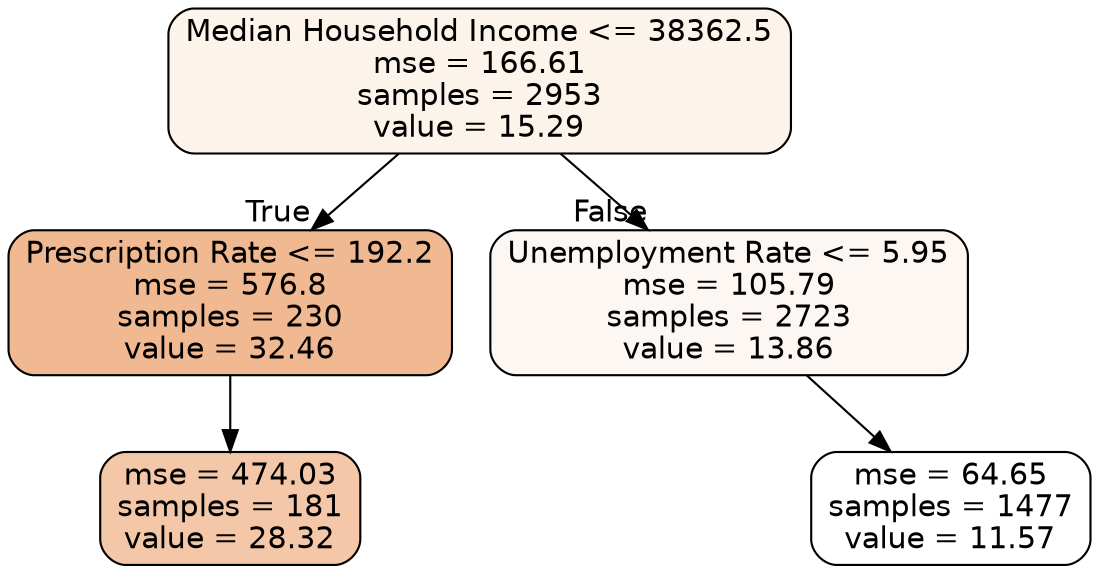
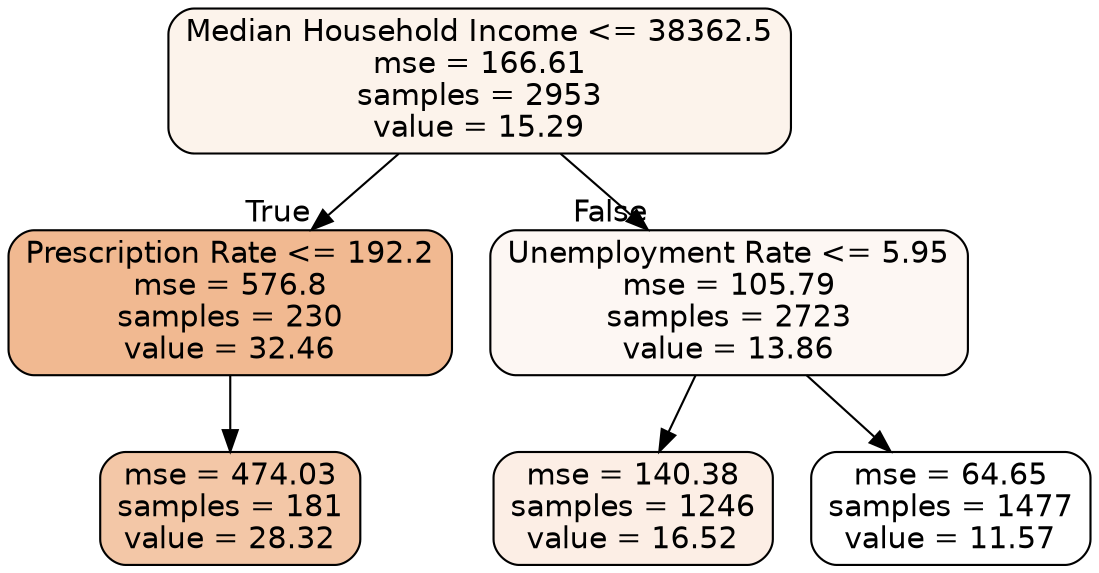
none -> (633, 508)
